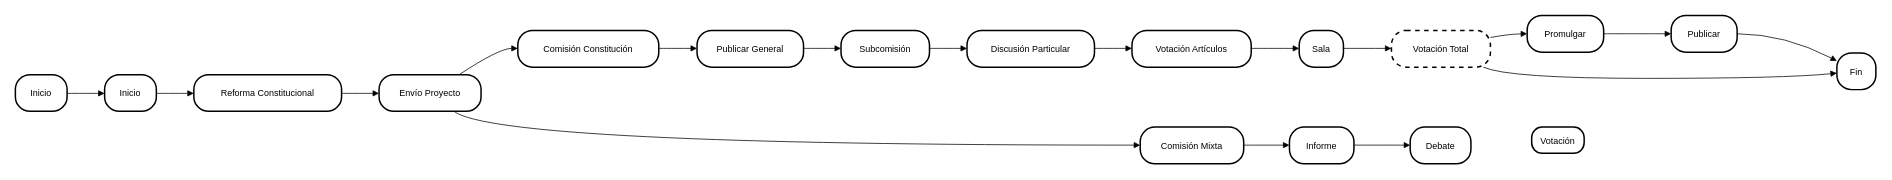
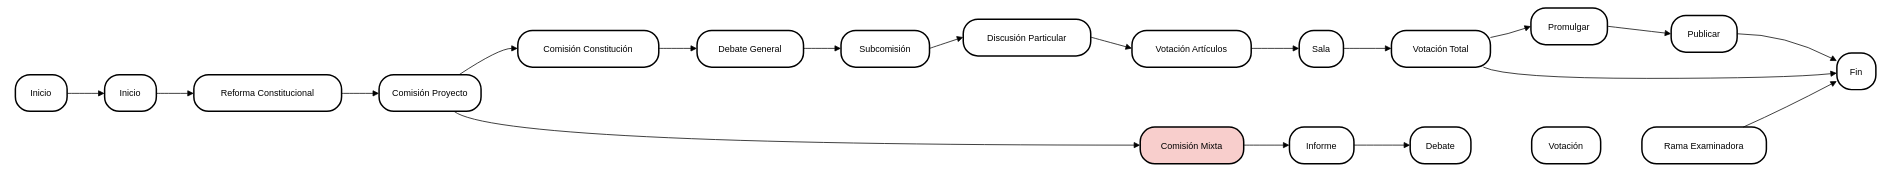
(1566, 34) -> (1569, 26)
(750, 49) -> (750, 49)
(1031, 49) -> (1027, 38)
(1441, 49) -> (1441, 49)
(430, 93) -> (430, 93)
none -> (1788, 106)
(1558, 140) -> (1566, 146)
(1192, 146) -> (1192, 146)
none -> (1704, 146)
